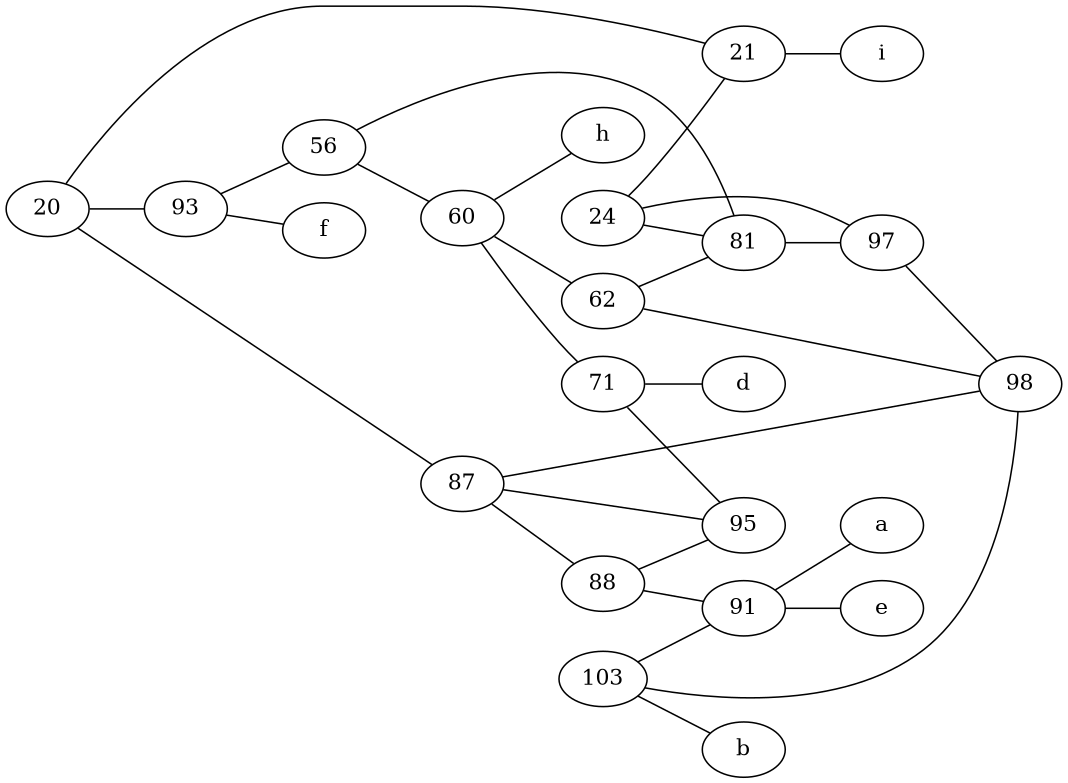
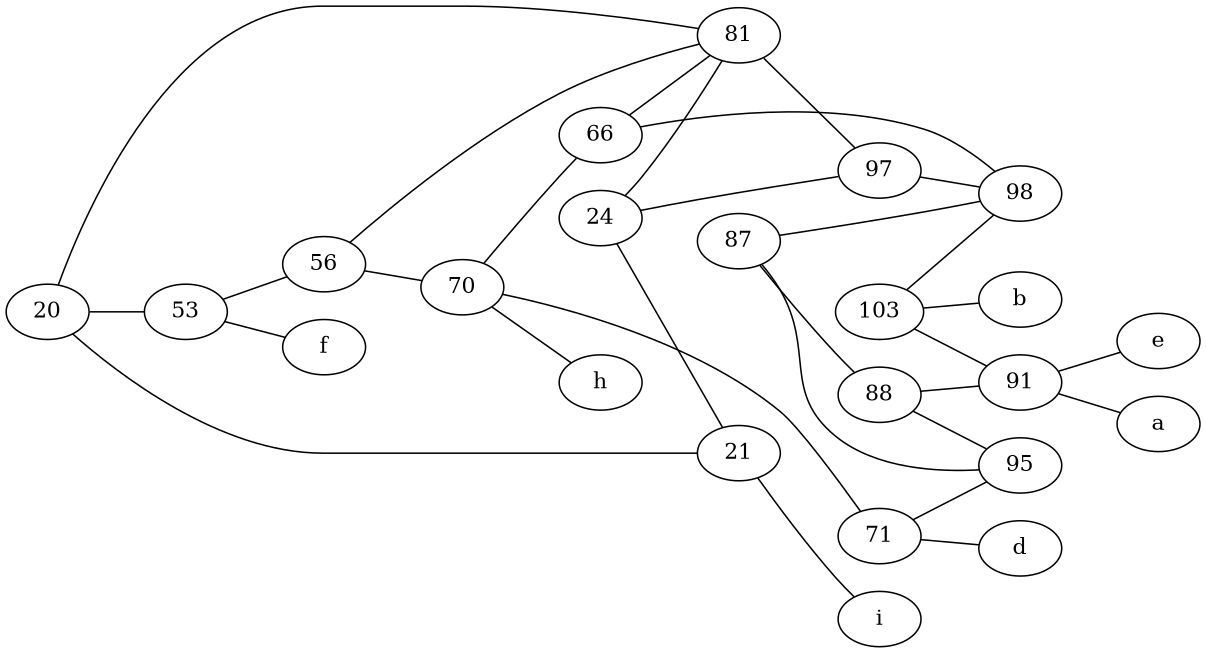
(186, 209) -> (186, 312)
(462, 218) -> (462, 287)
(603, 301) -> (601, 135)
(255, 346) -> (308, 9)
